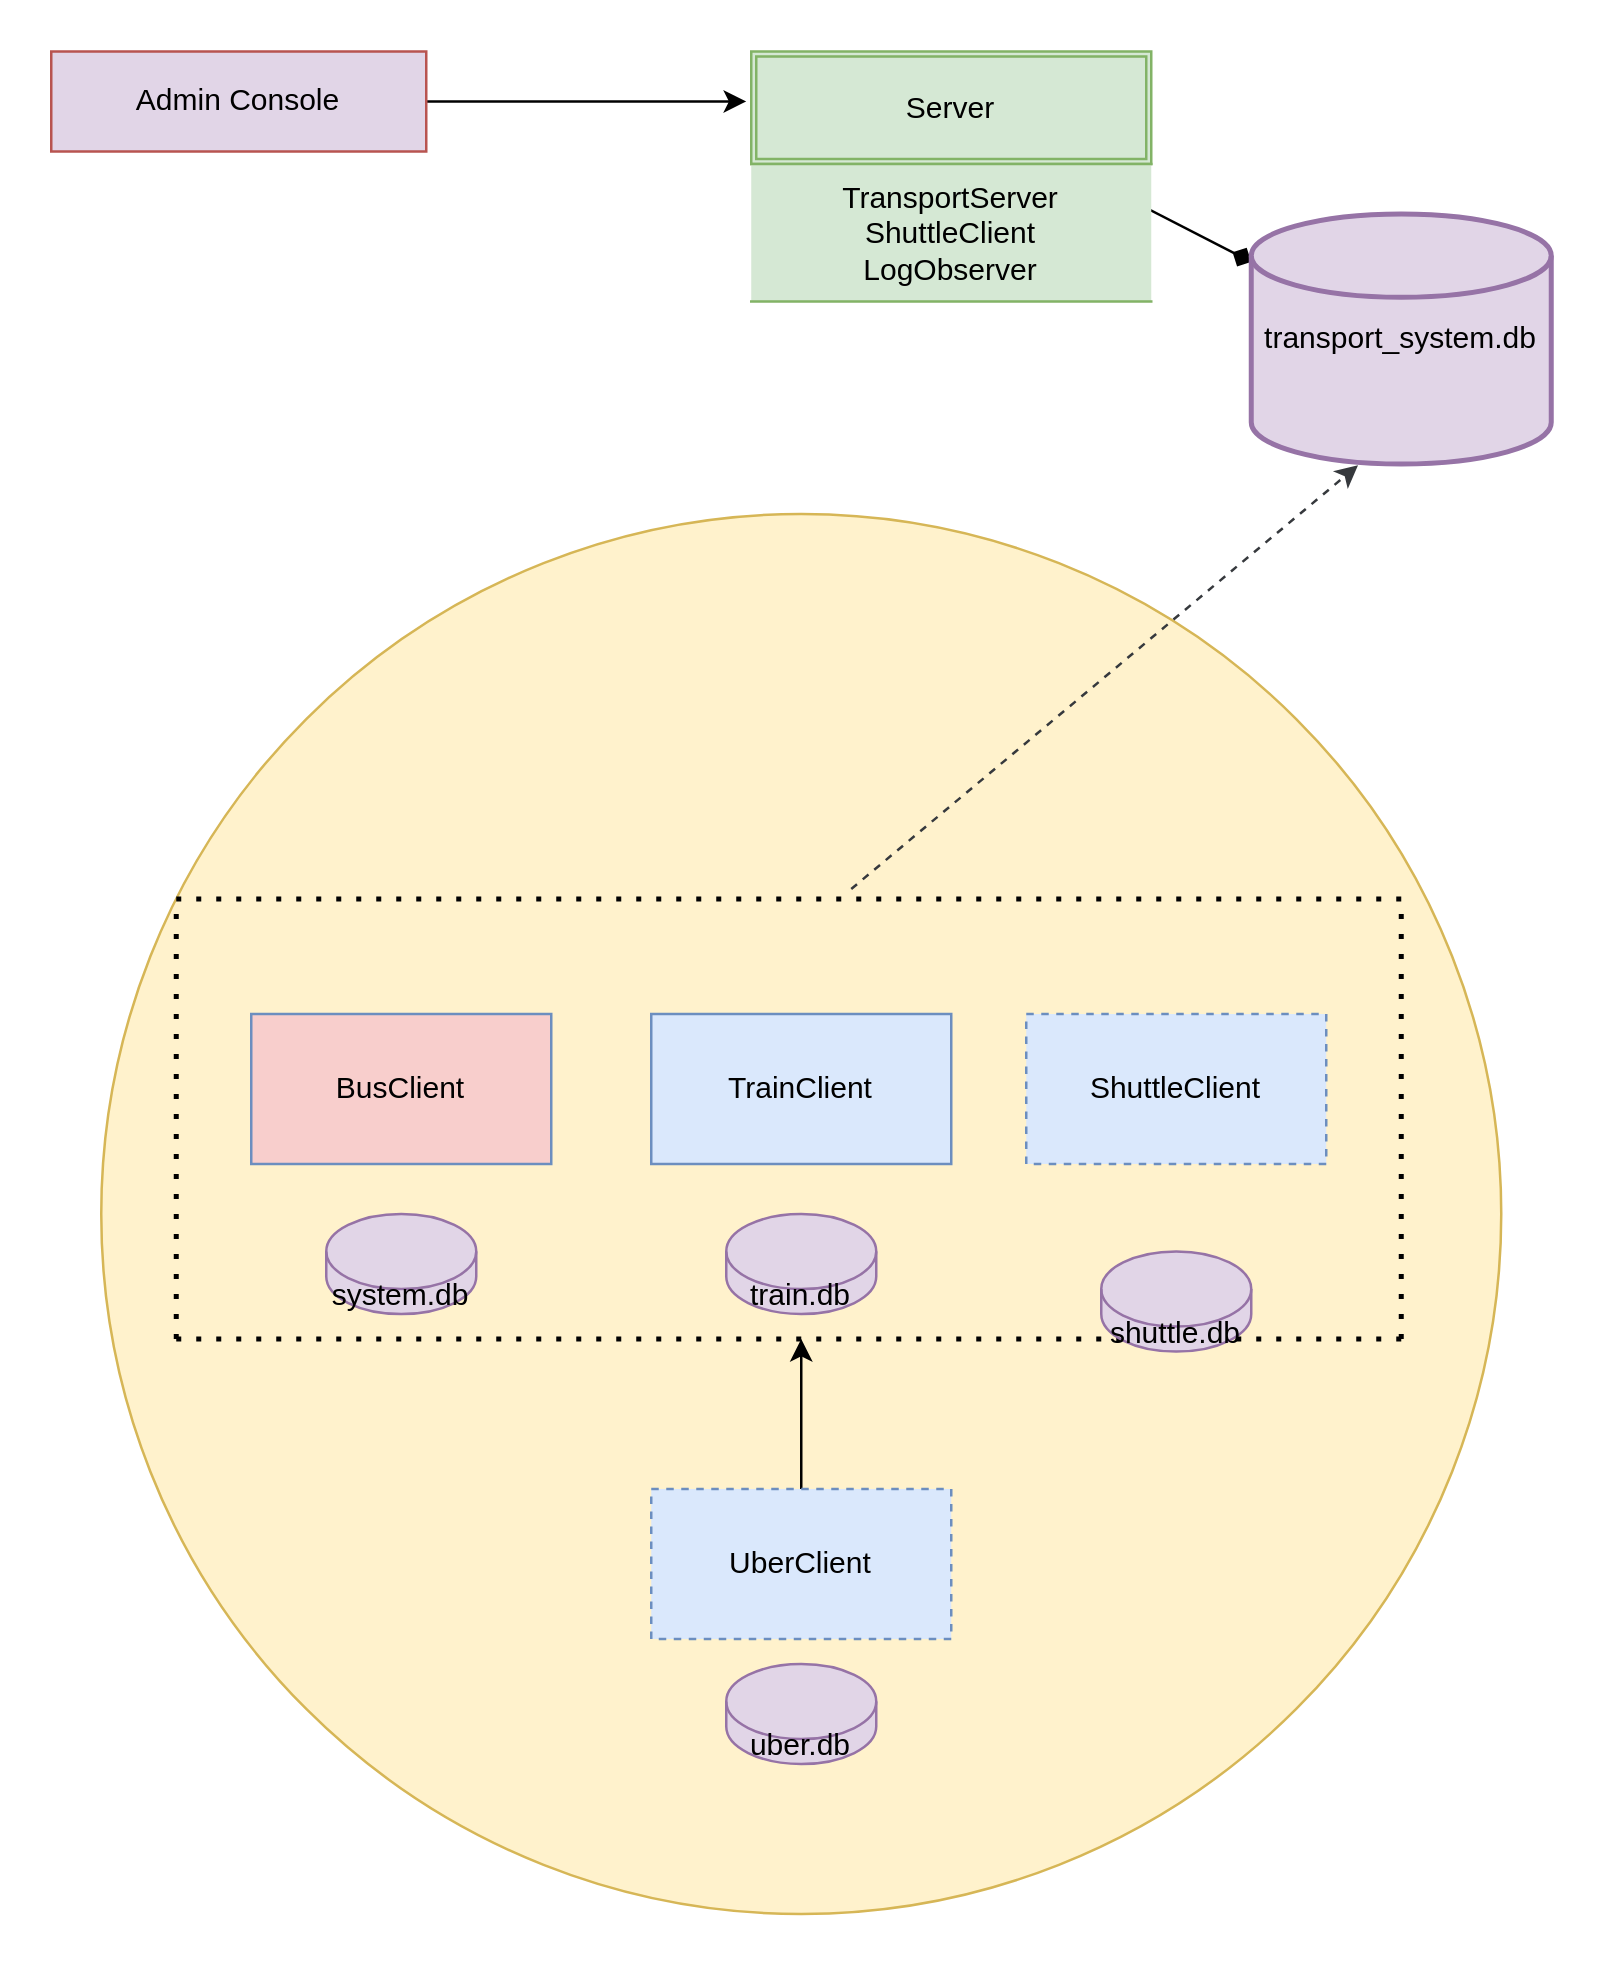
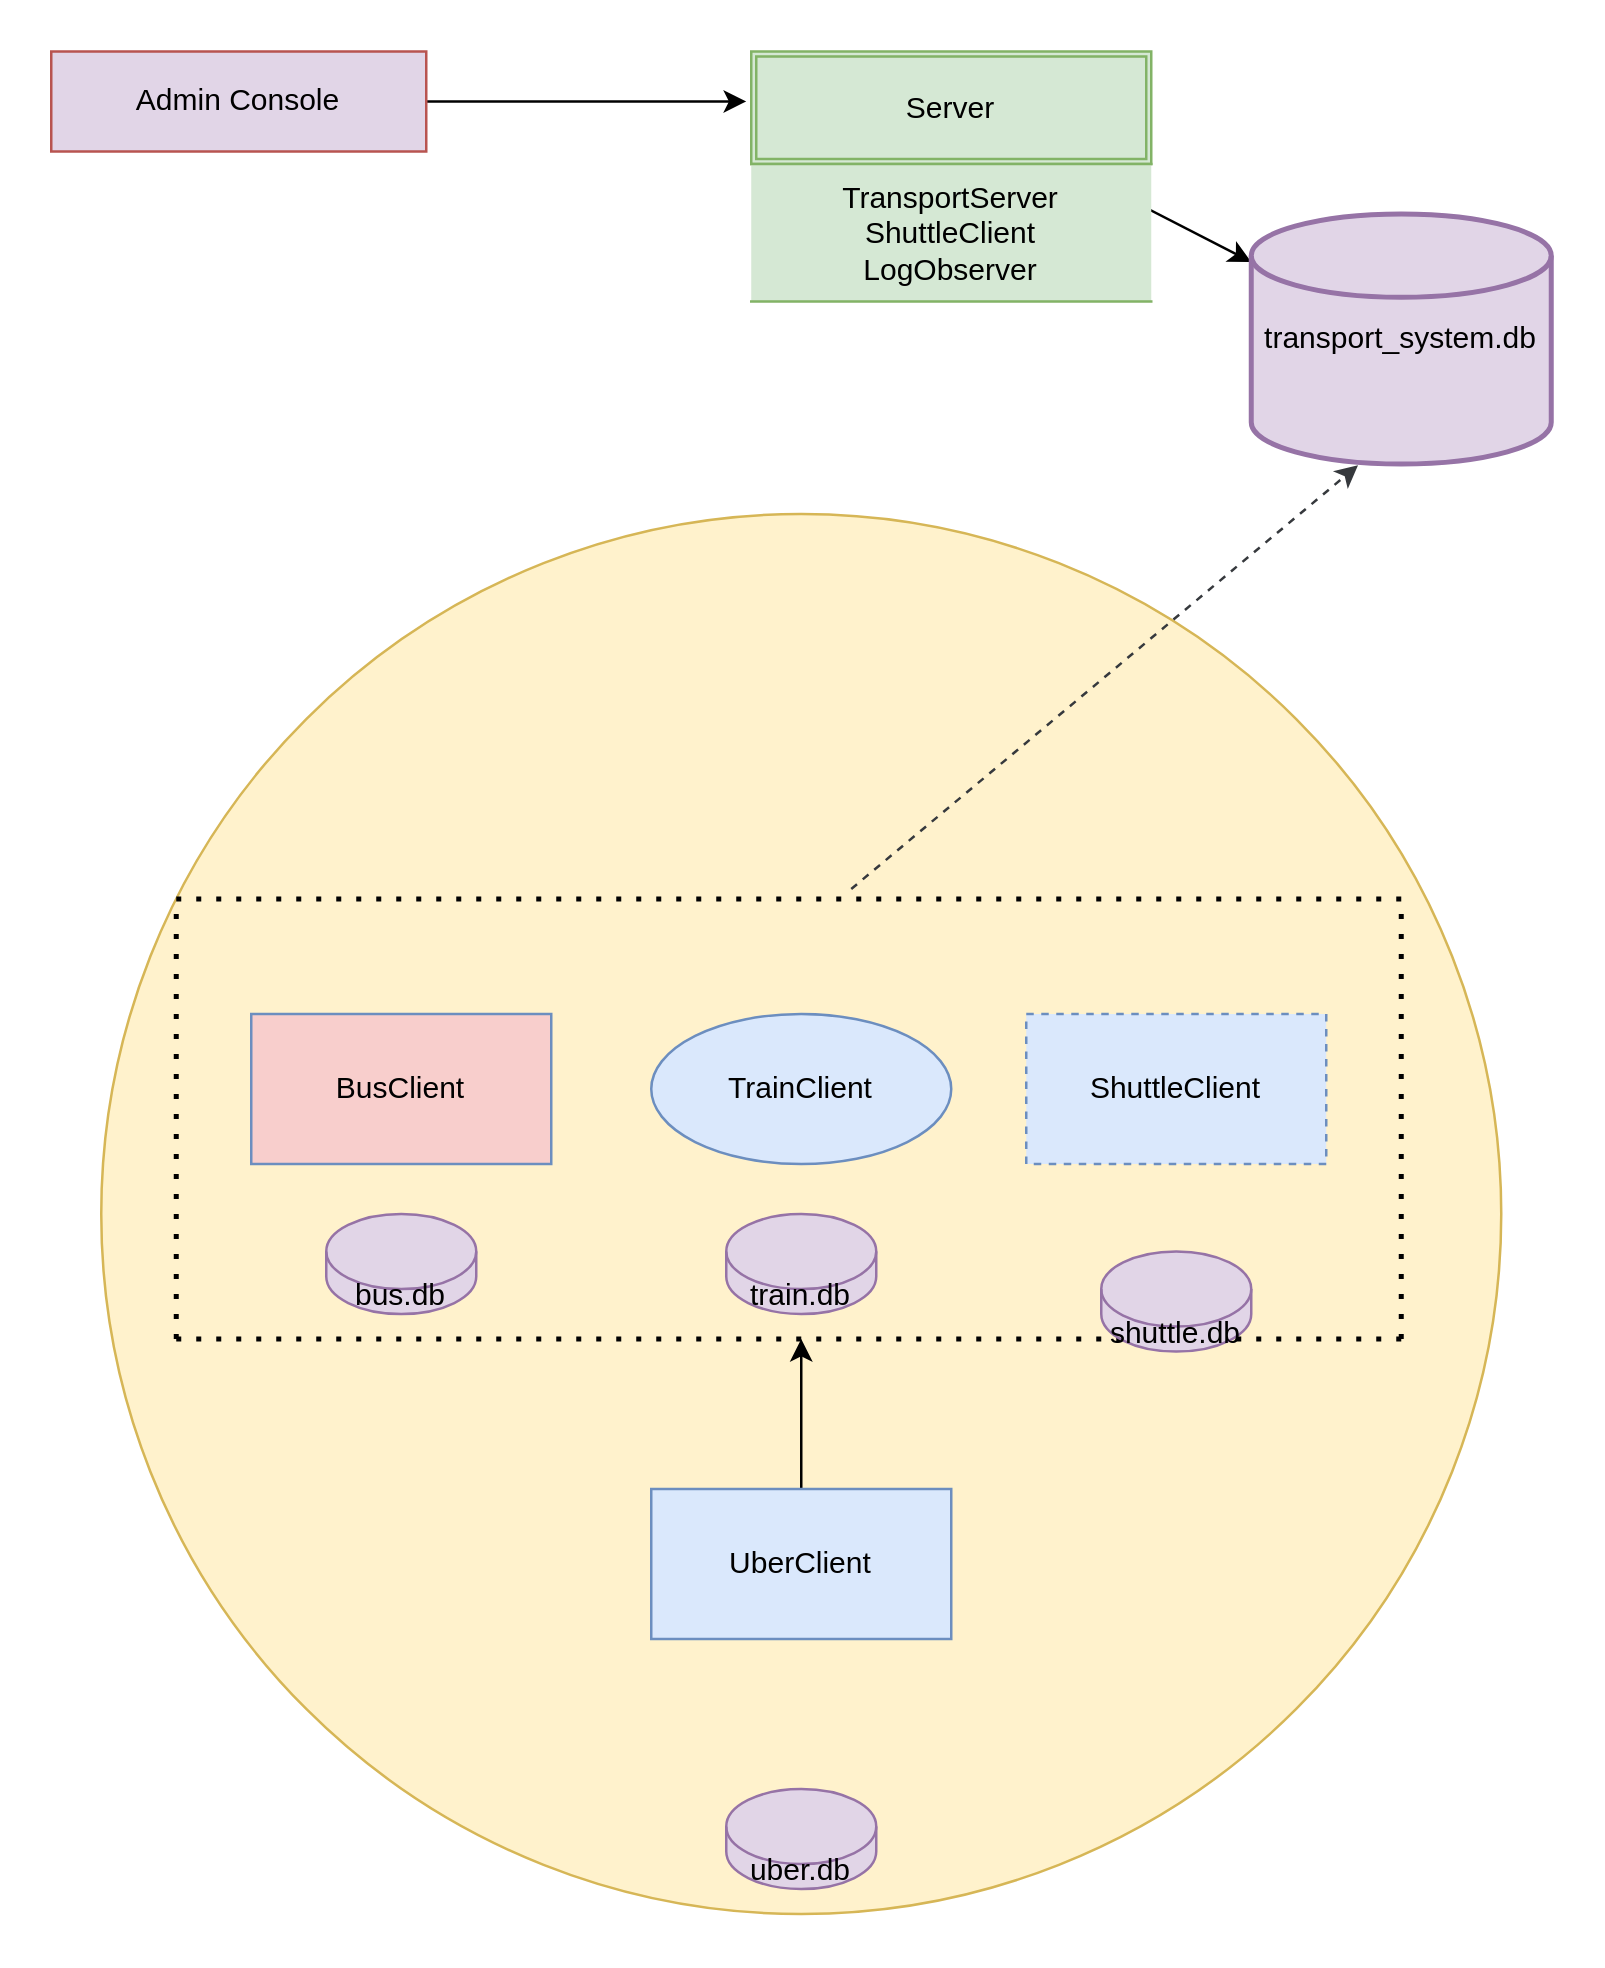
(1233, 252) -> (1234, 253)
(801, 1089) -> (801, 1089)
(401, 1296) -> (401, 1296)
(801, 1564) -> (801, 1564)
(801, 1714) -> (801, 1839)
